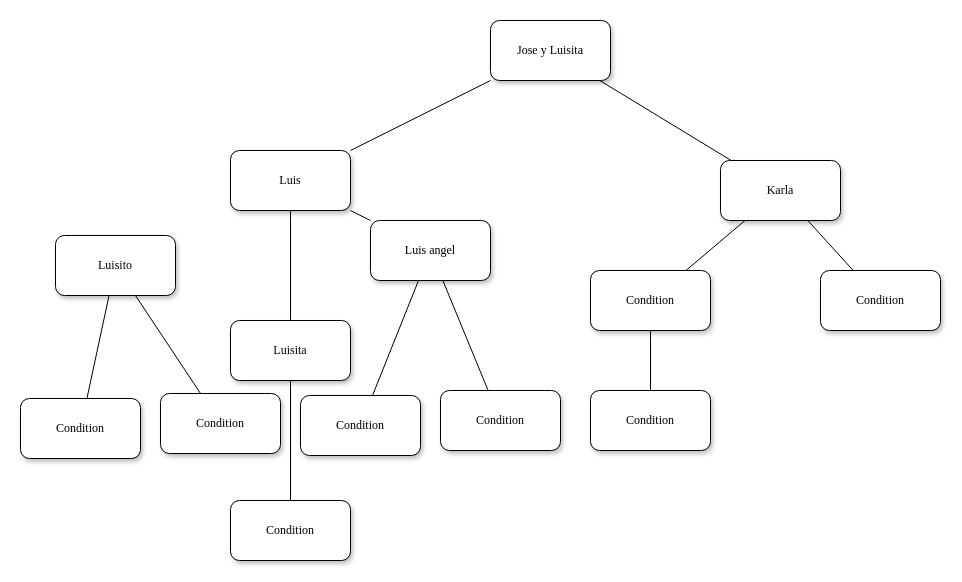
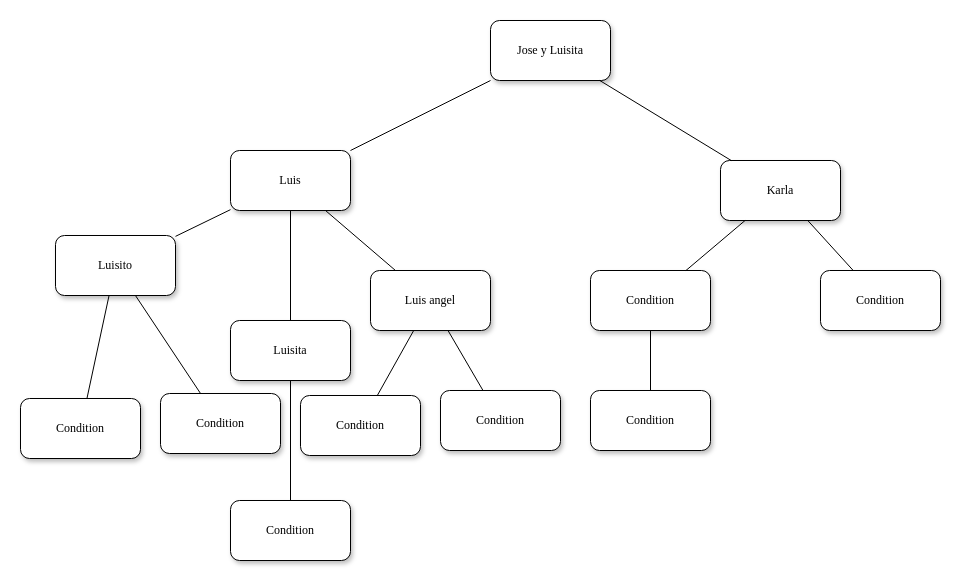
none -> (203, 223)
(431, 251) -> (431, 301)
